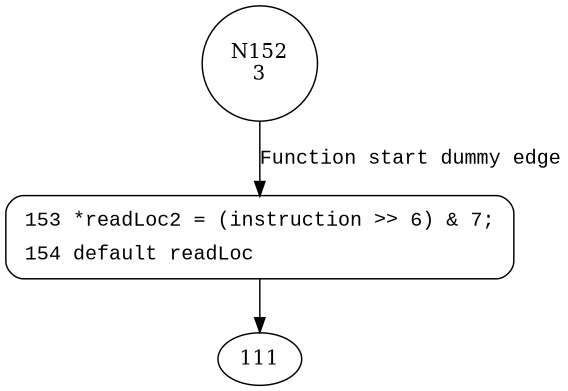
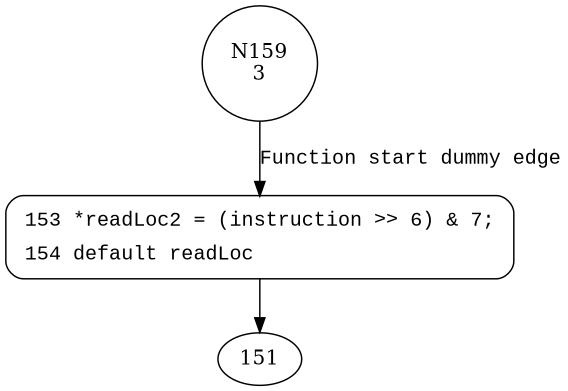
(260, 63) -> (260, 63)
(260, 359) -> (260, 359)
